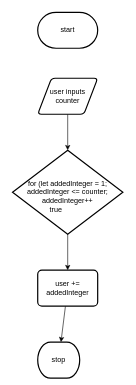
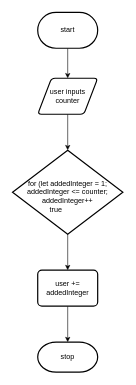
none -> (68, 72)
(59, 360) -> (68, 357)
